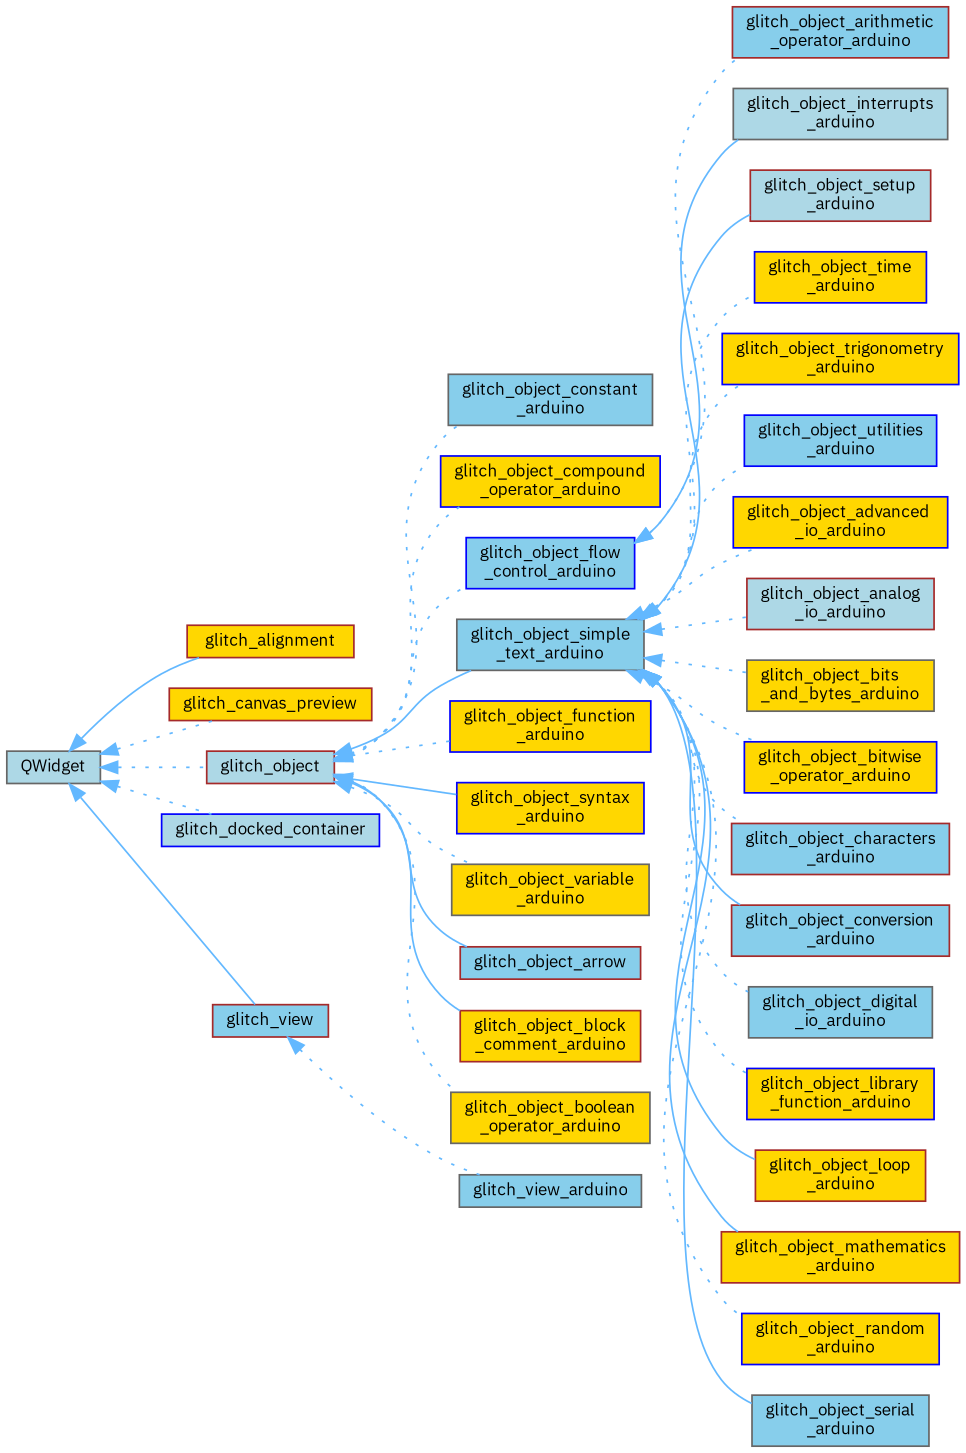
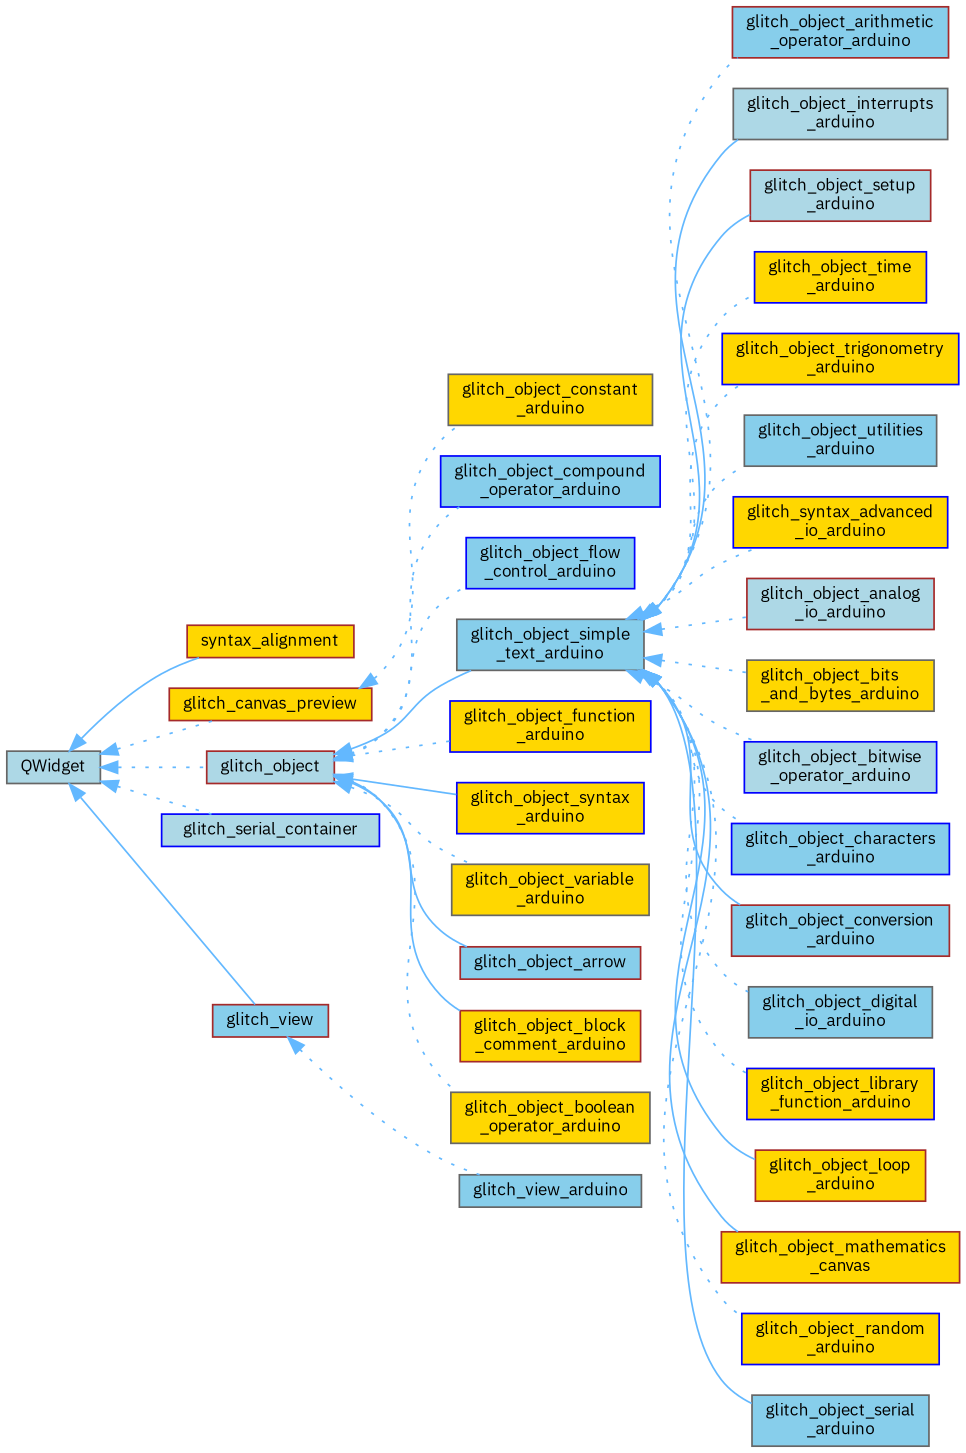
(678, 218) -> (671, 229)
(690, 335) -> (688, 370)
(550, 400) -> (550, 400)
(840, 441) -> (840, 441)
(550, 481) -> (550, 481)
(840, 522) -> (840, 522)
(408, 558) -> (411, 549)
(271, 641) -> (271, 641)
(840, 767) -> (840, 767)
(271, 830) -> (271, 830)
(840, 849) -> (840, 849)
(840, 1257) -> (840, 1257)
